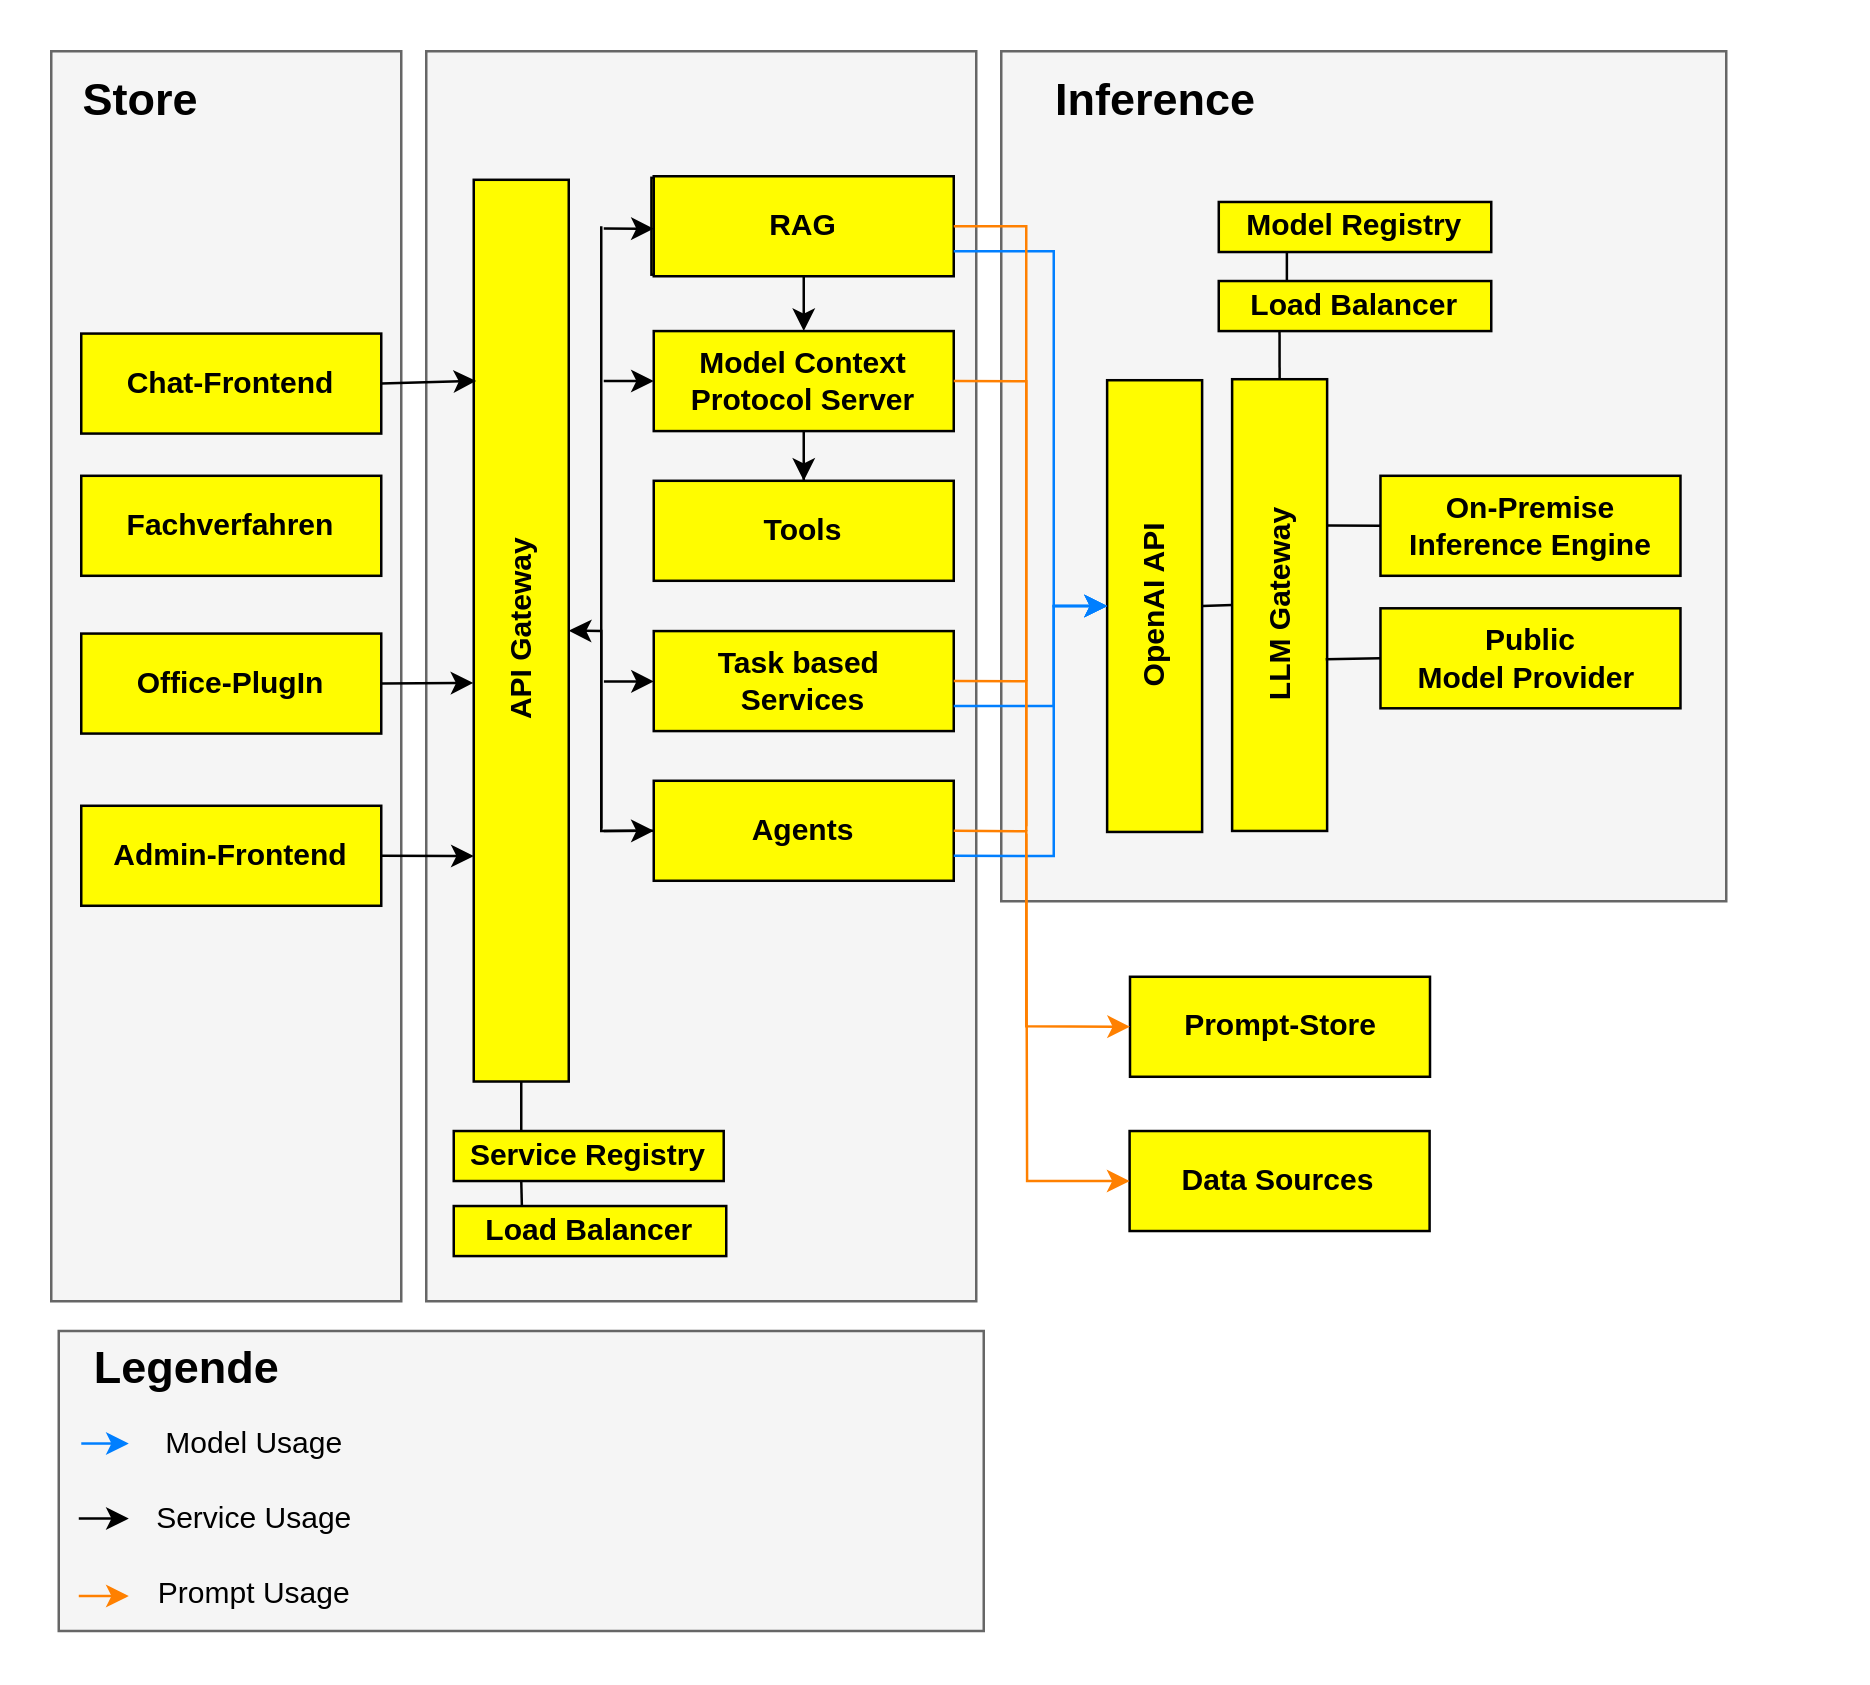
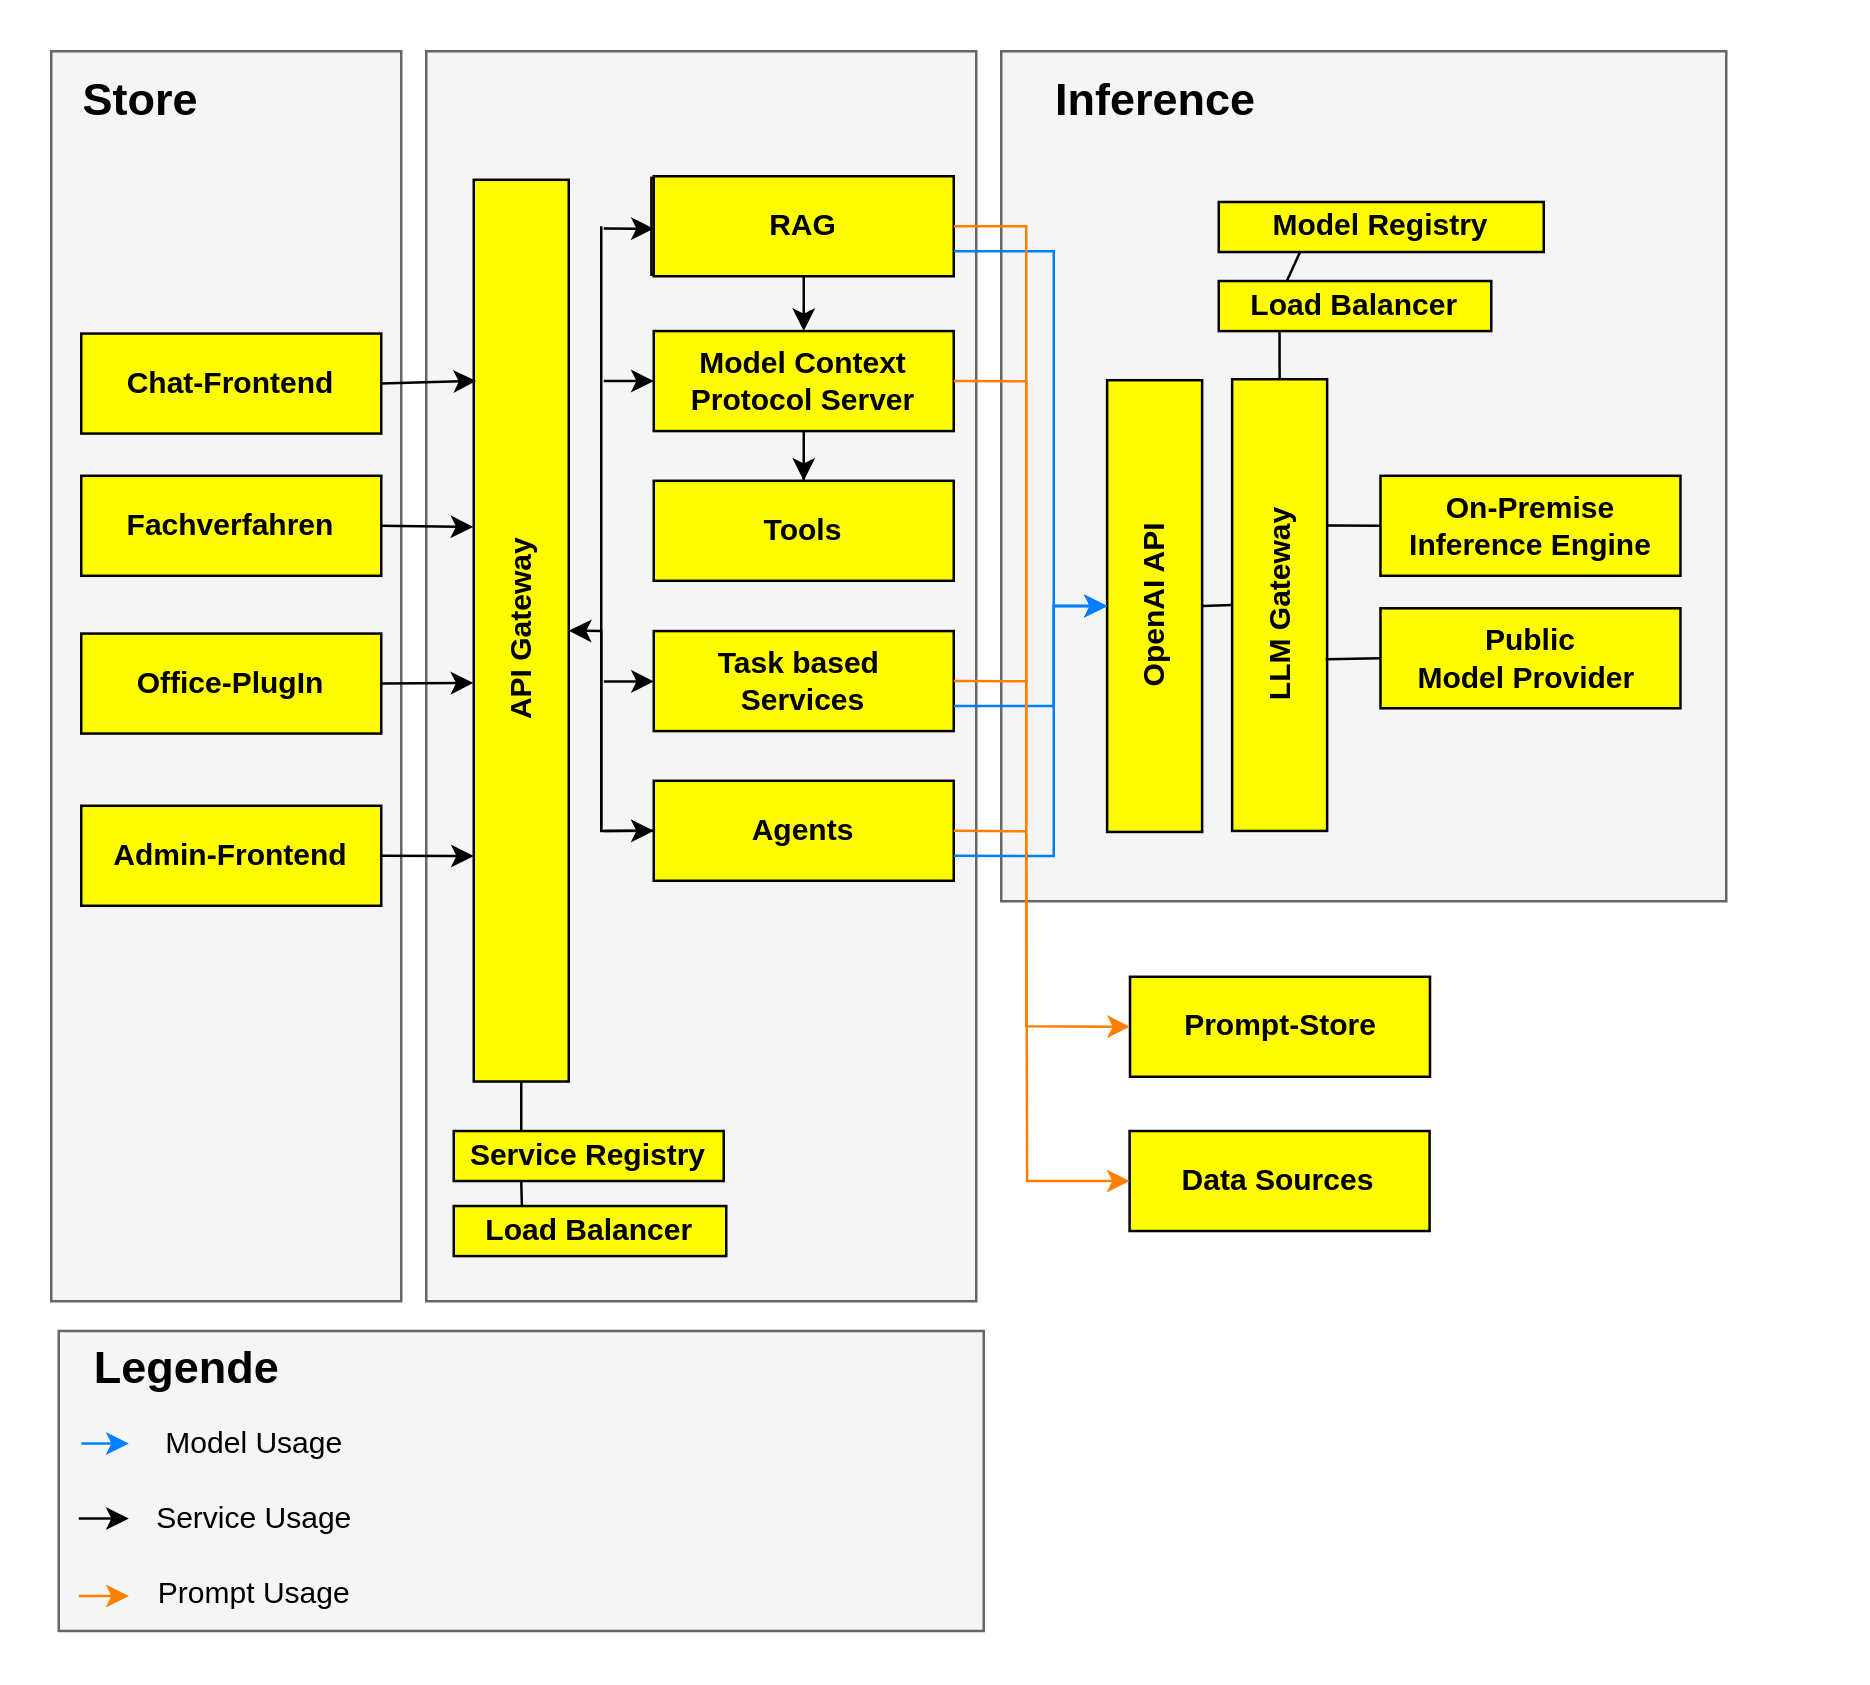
(1355, 227) -> (1381, 227)
none -> (413, 526)
